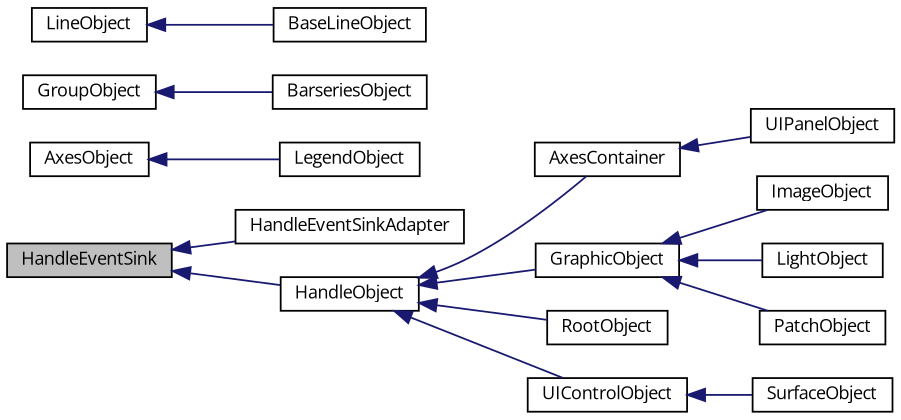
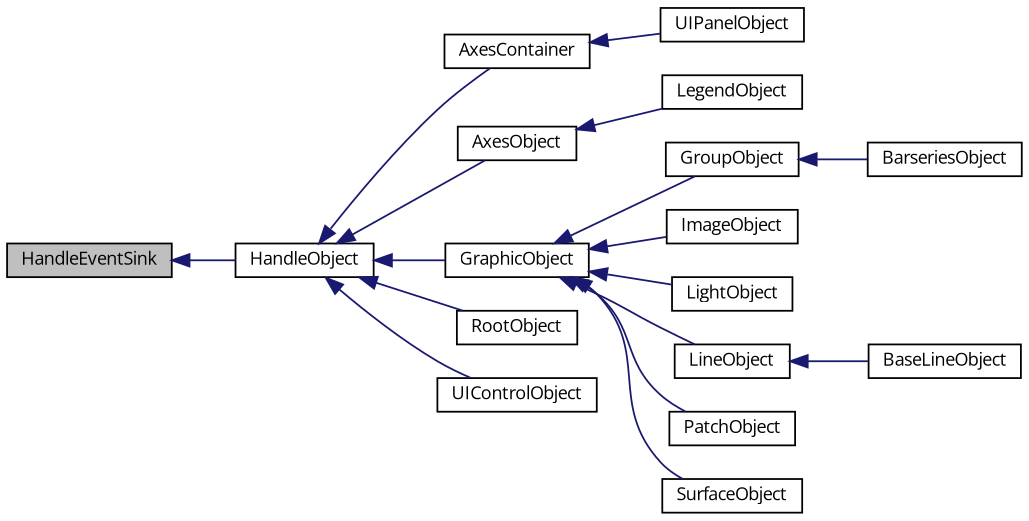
none -> (419, 198)
none -> (633, 206)
(350, 227) -> none
none -> (635, 314)
(729, 395) -> (630, 386)
